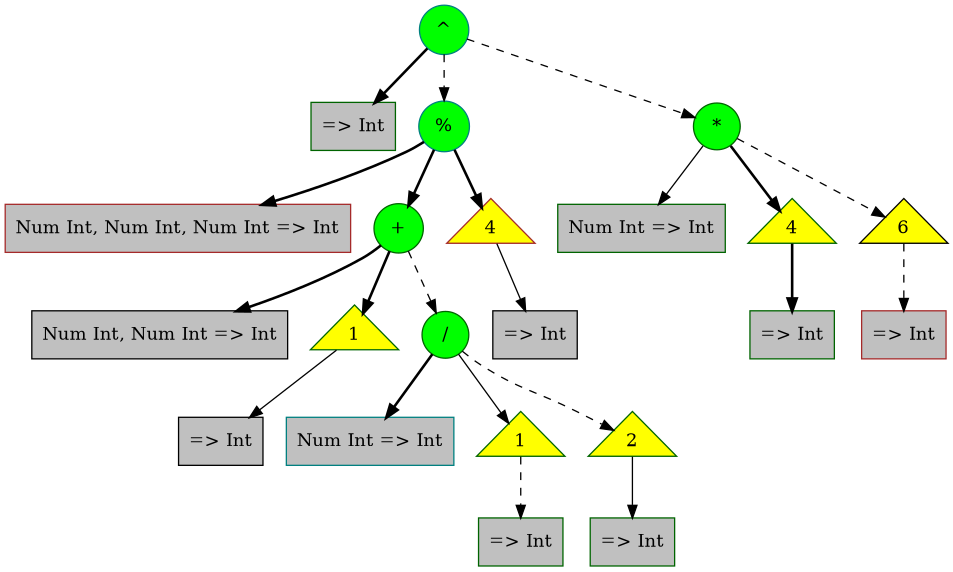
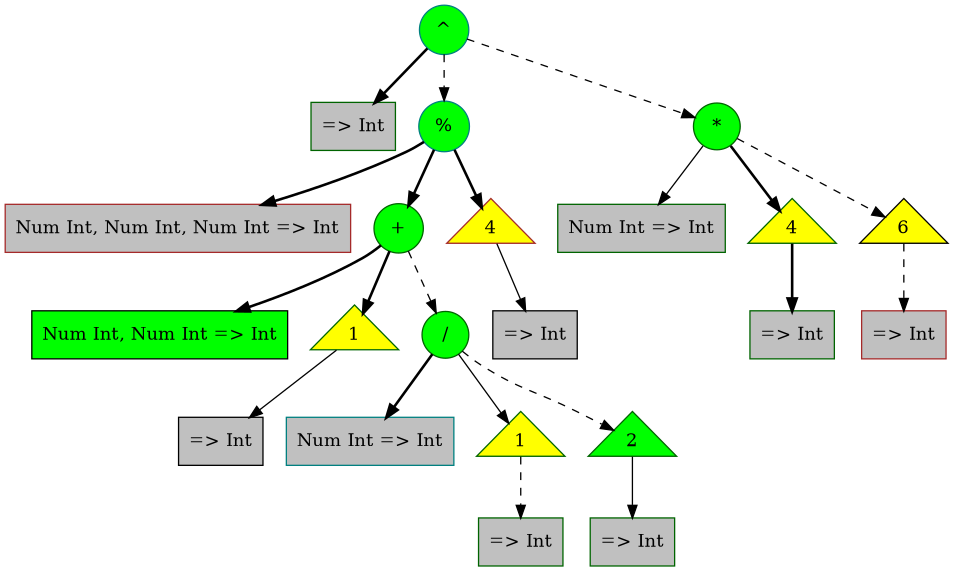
(160, 335) -> (160, 335)
(632, 441) -> (632, 441)
